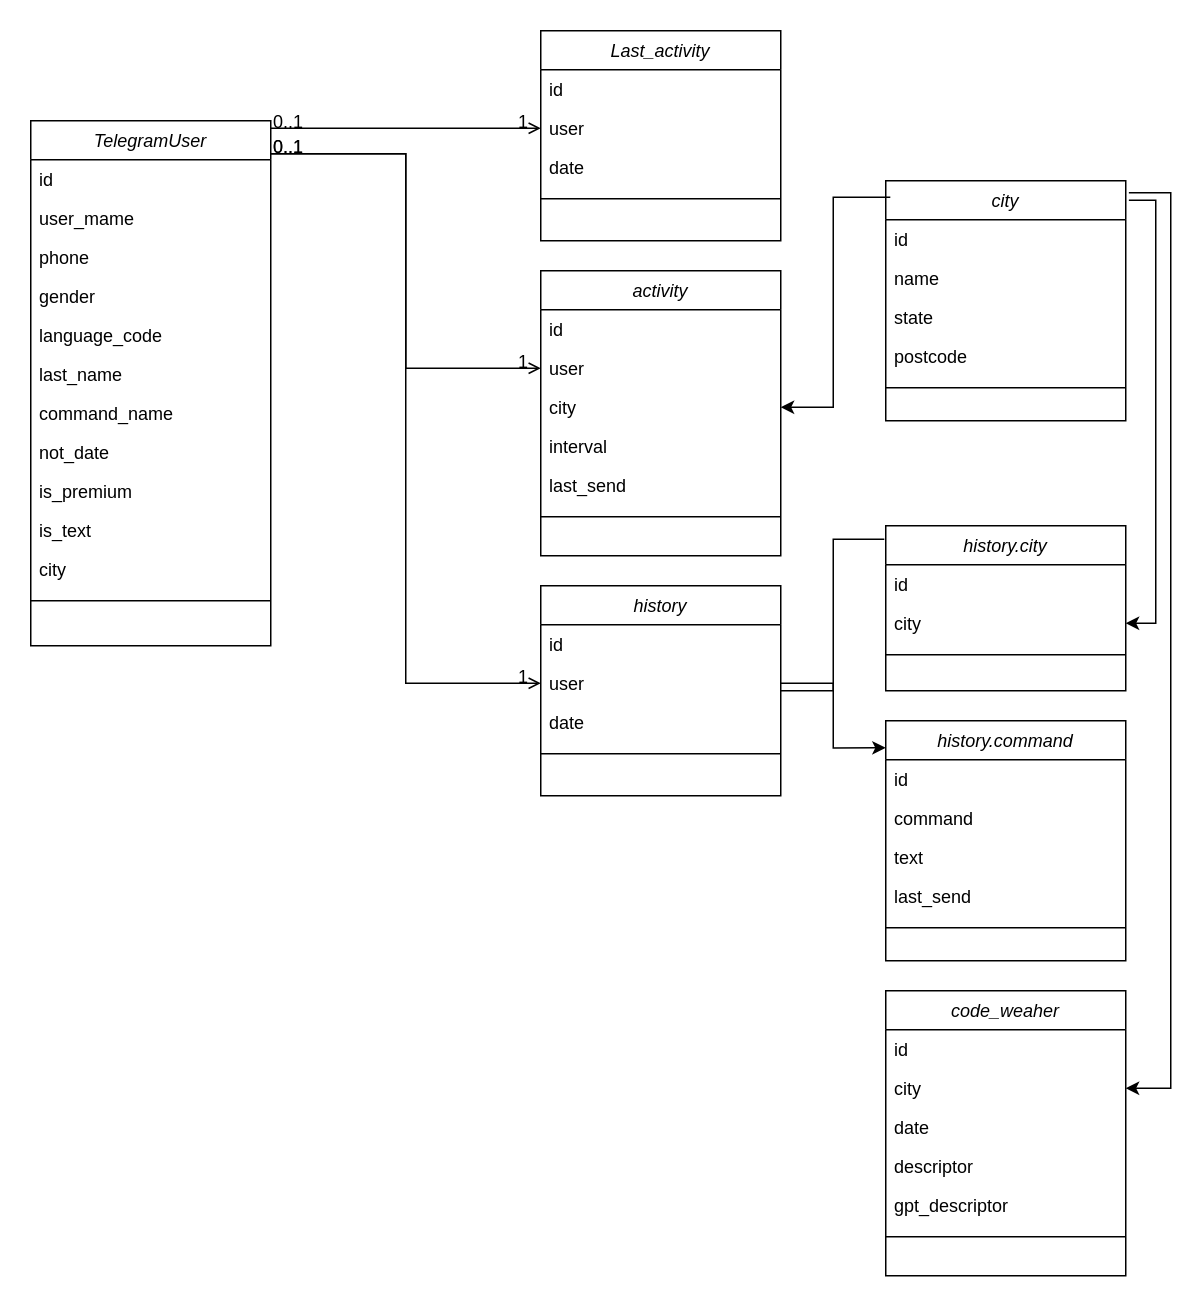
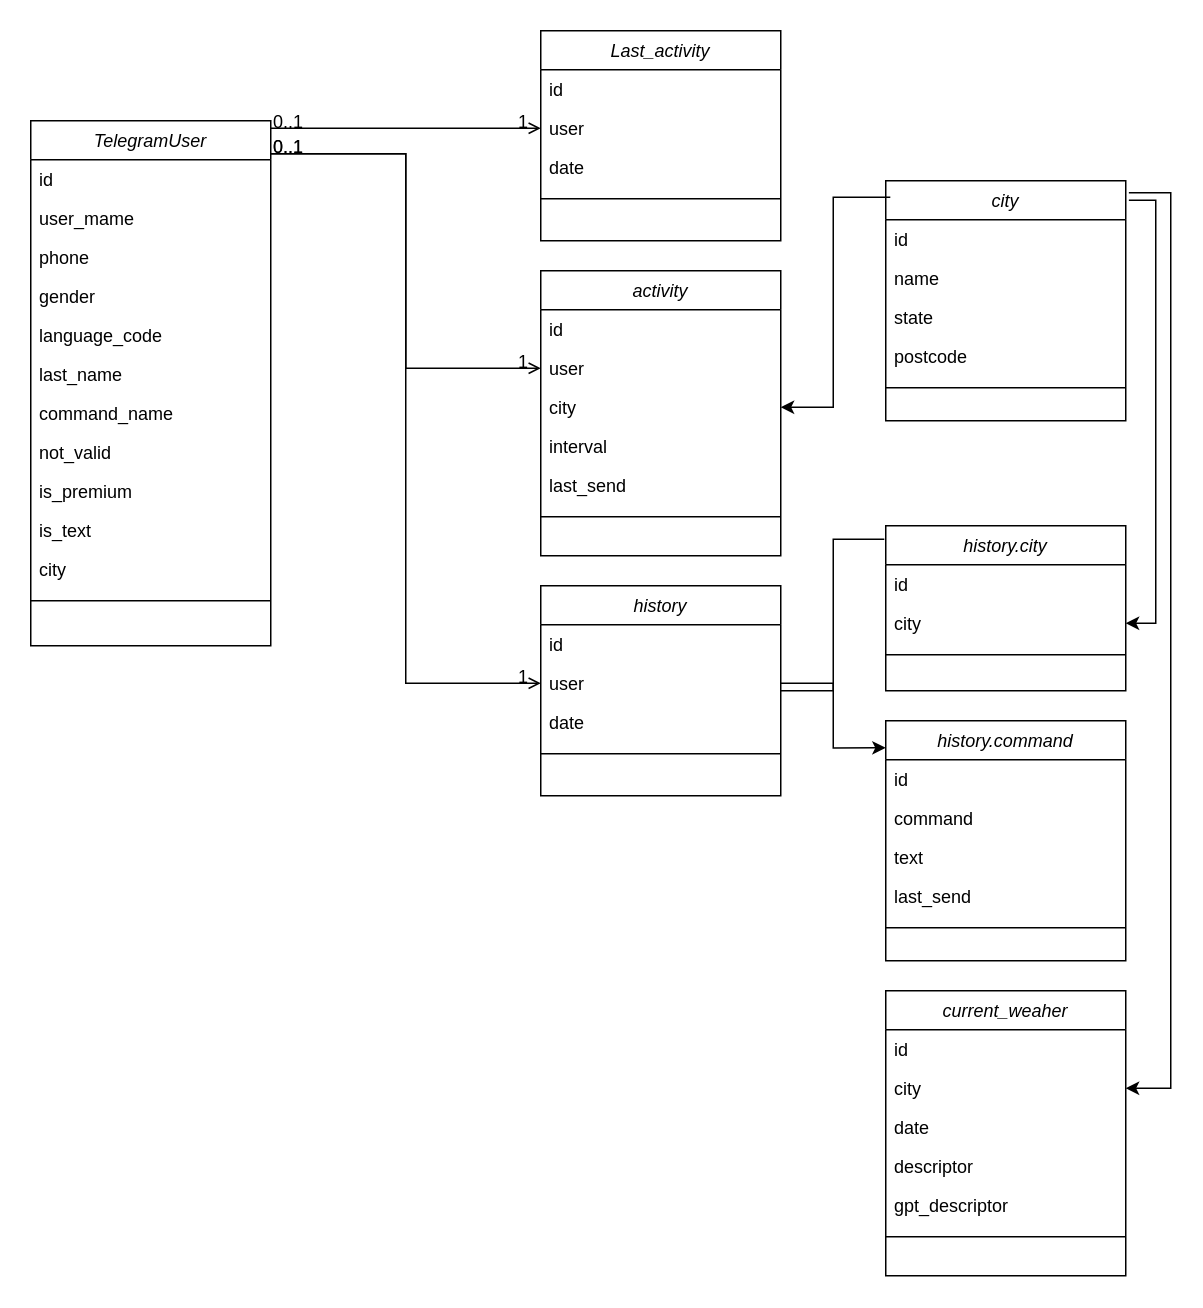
(79, 453) -> (80, 453)
(1005, 1011) -> (1005, 1011)
